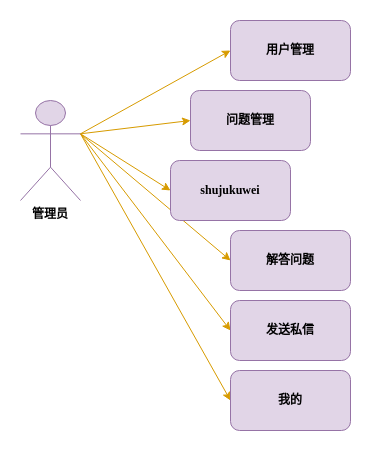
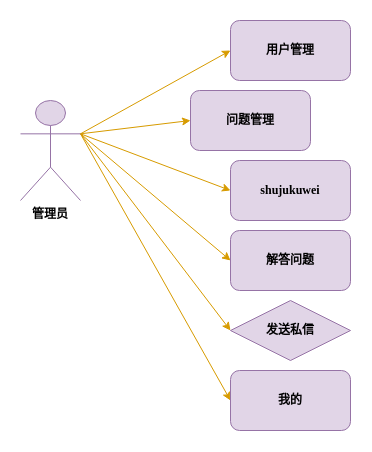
(231, 191) -> (291, 191)
(291, 331) -> (291, 331)
